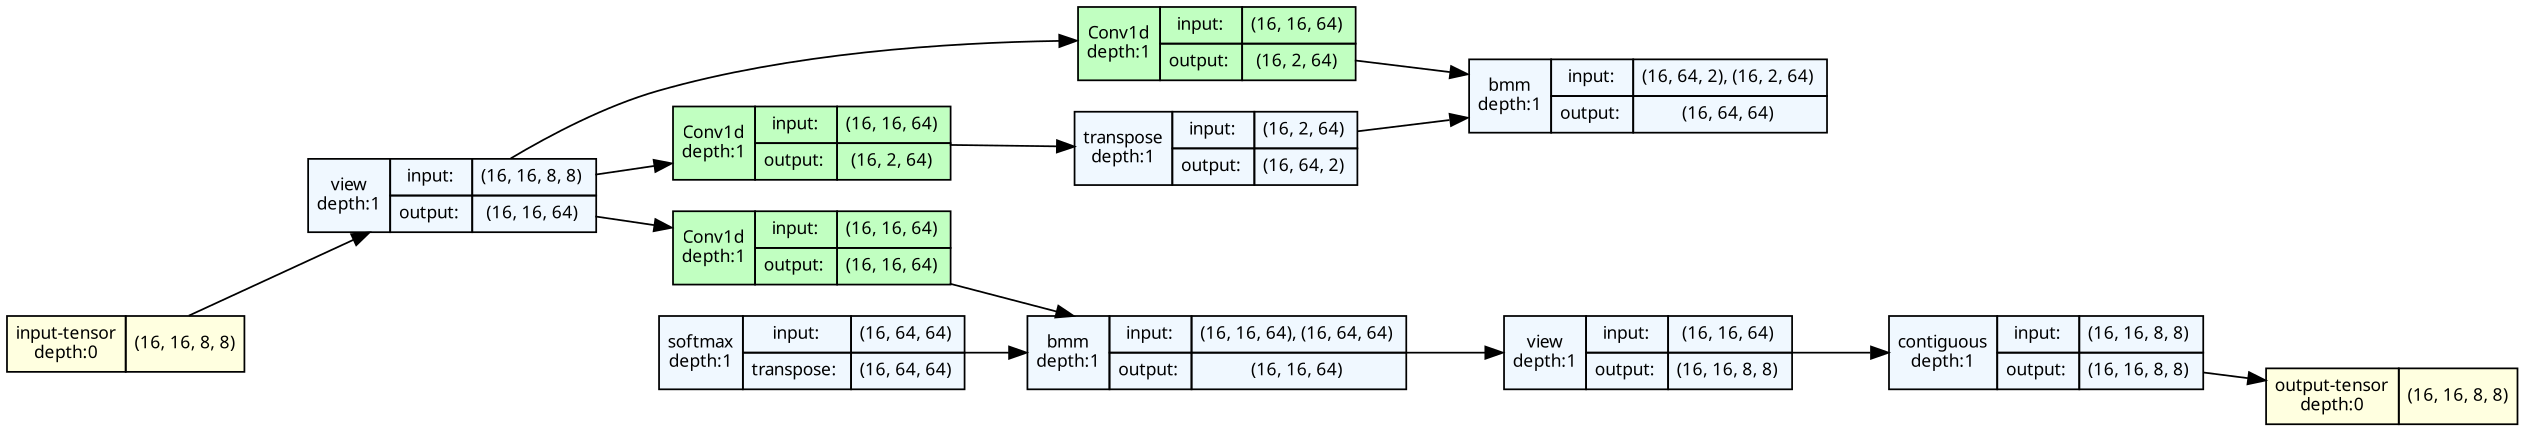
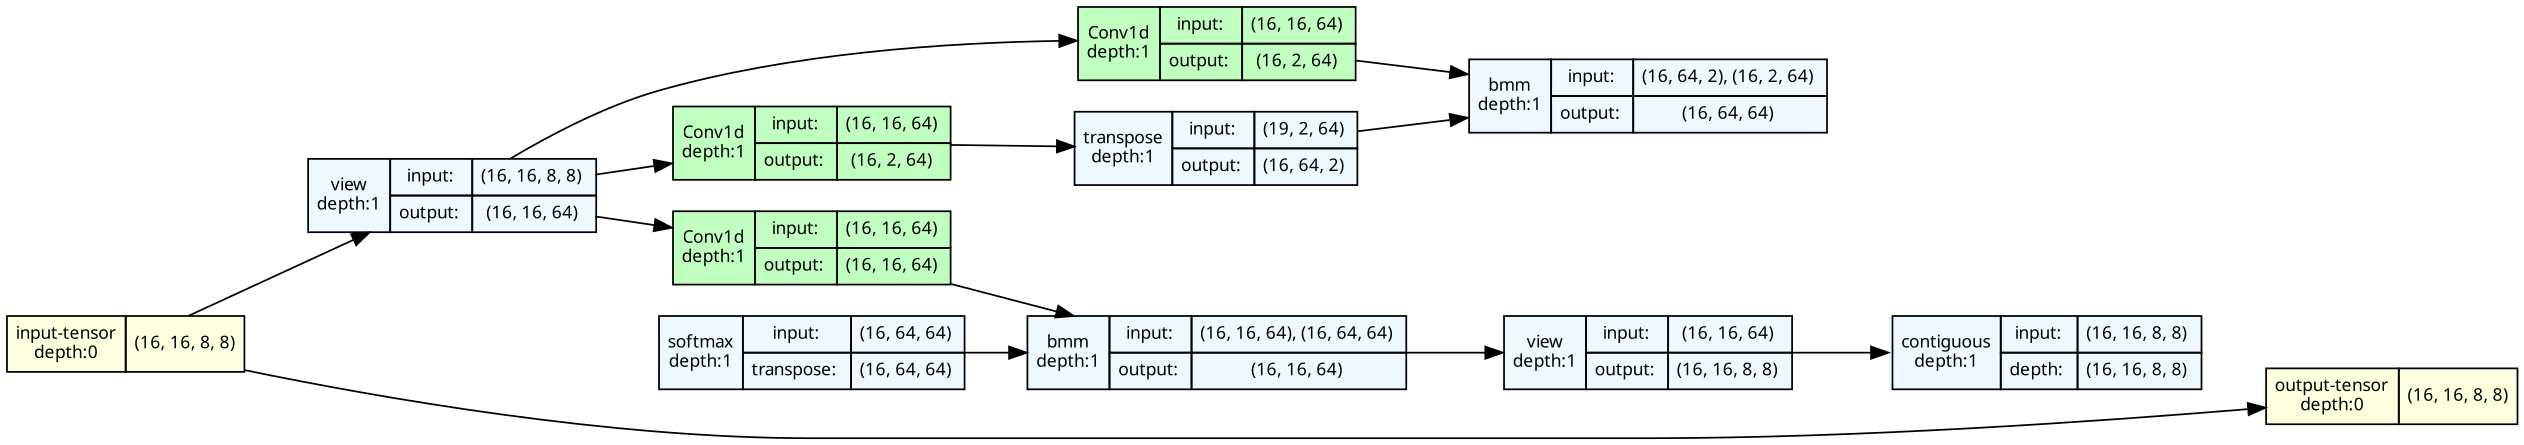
(1306, 129) -> (1306, 129)
(2038, 370) -> (2039, 370)
(2226, 375) -> (1244, 438)
